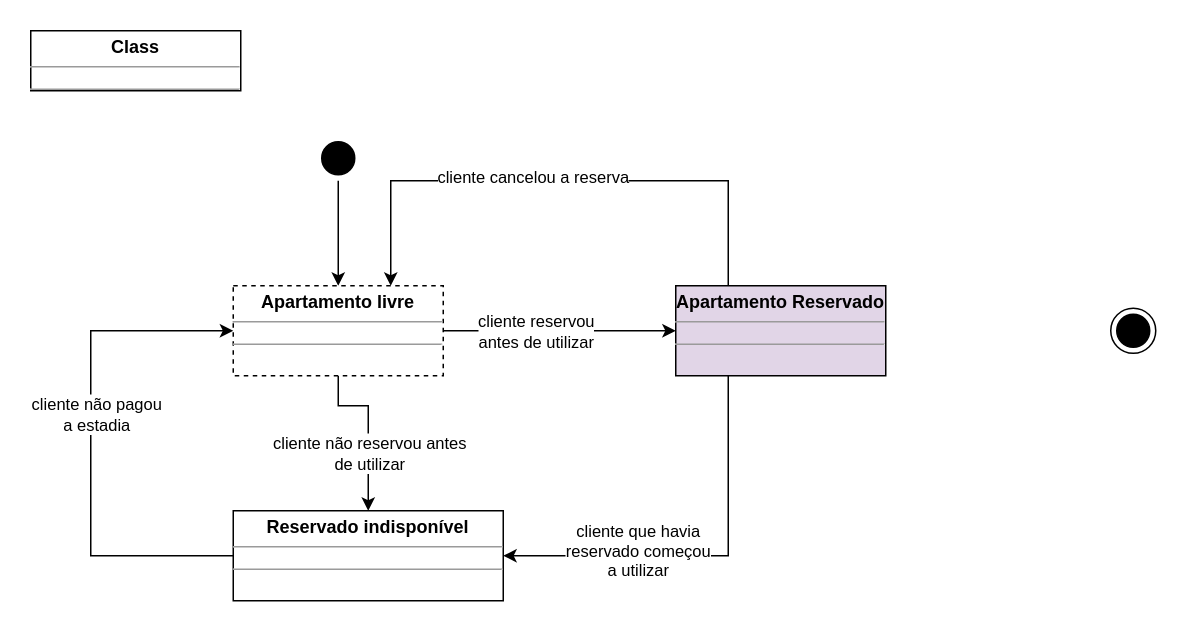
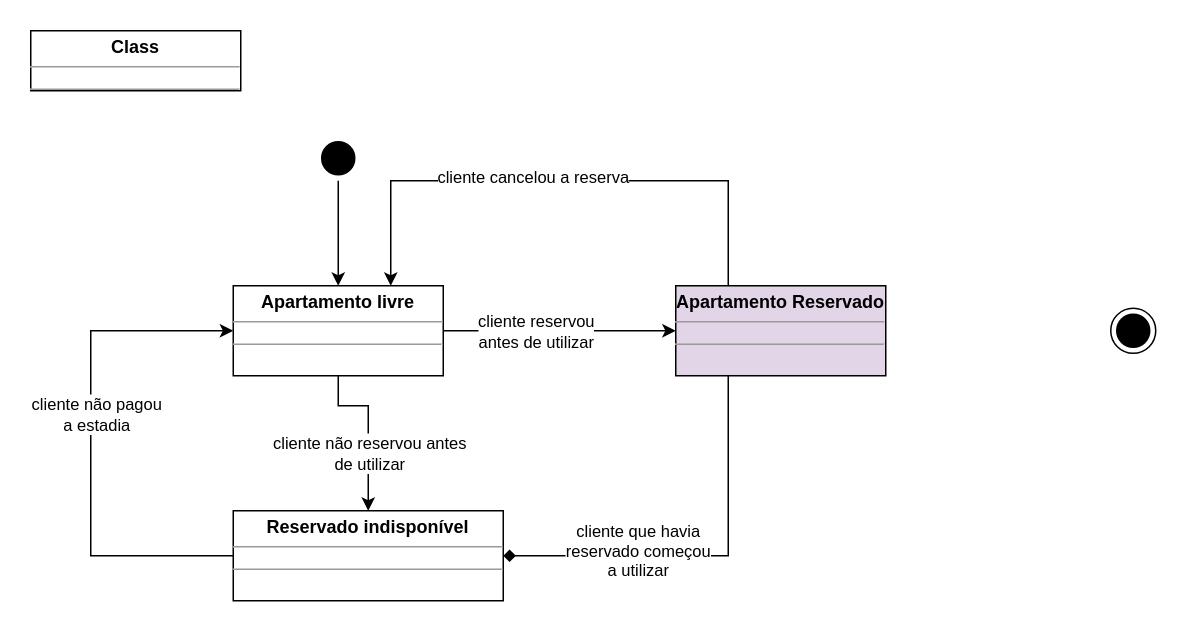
(338, 331) -> (338, 331)
(515, 556) -> (516, 556)
